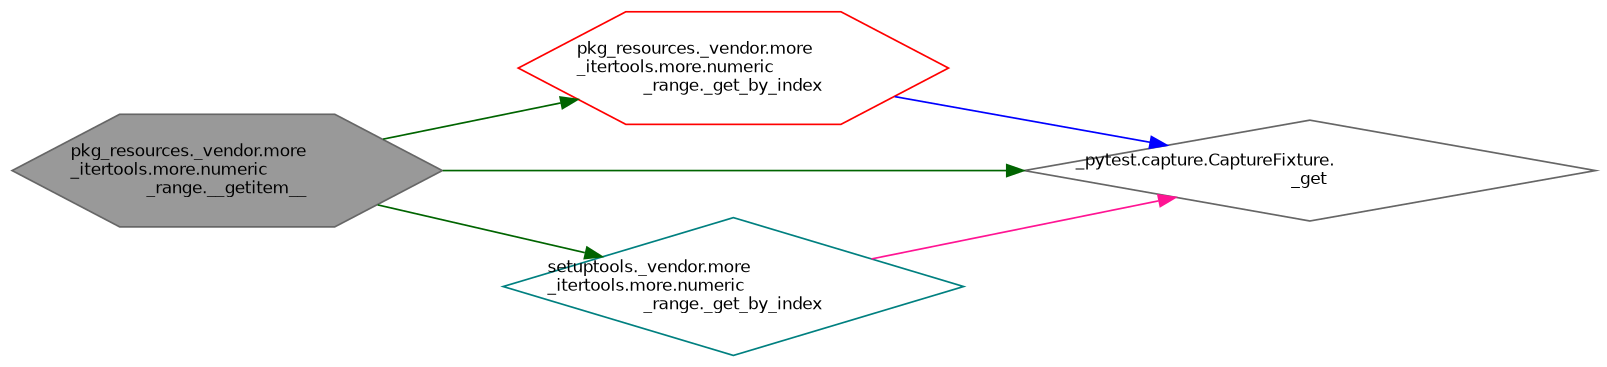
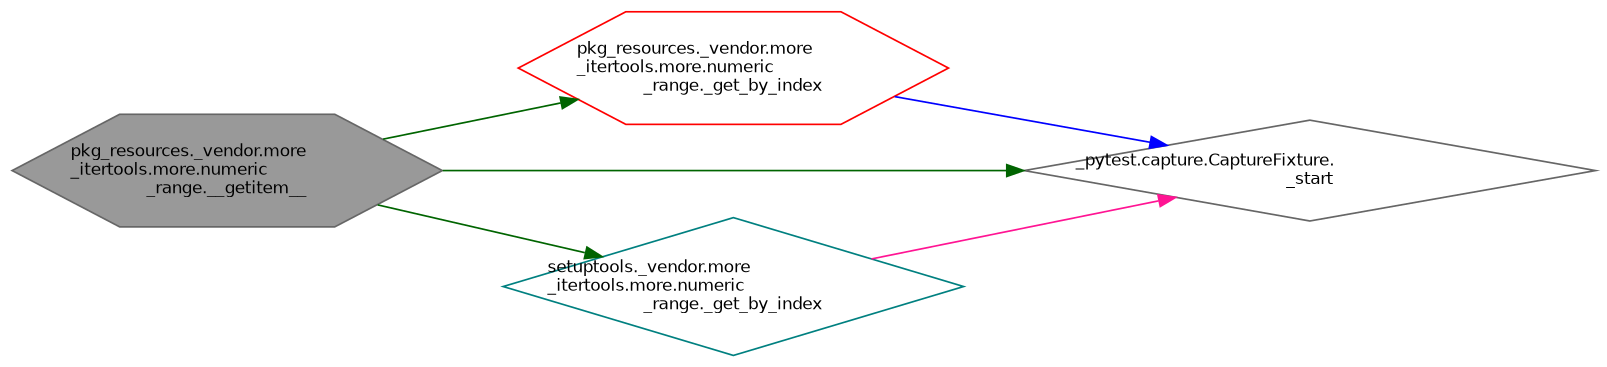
(1310, 171) -> (1310, 171)
